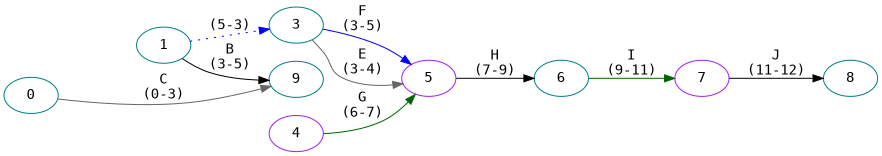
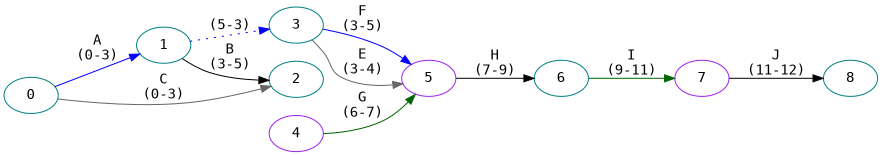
none -> (93, 72)
(296, 79) -> (296, 79)
